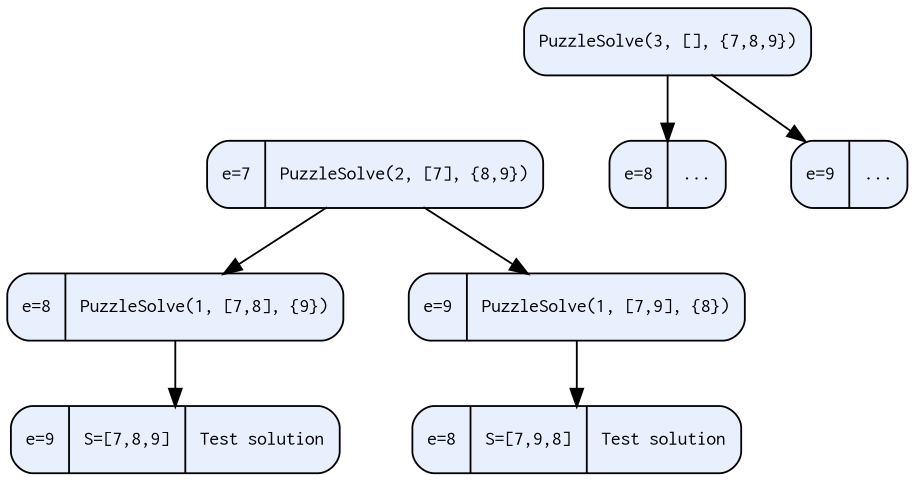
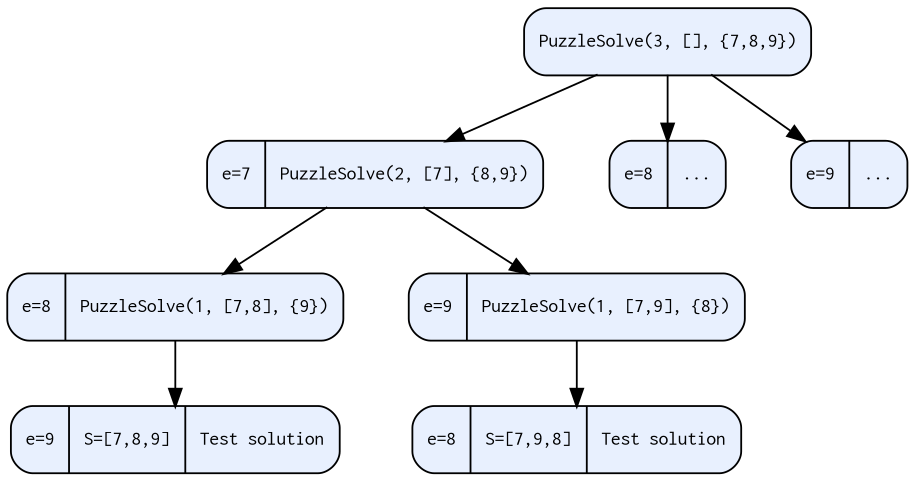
none -> (530, 104)
